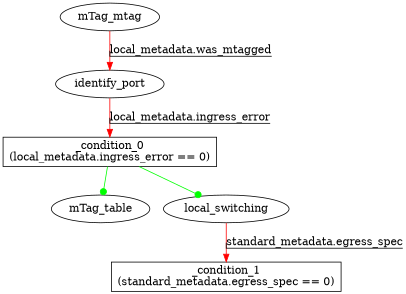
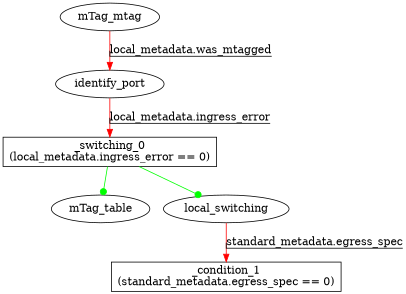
(110, 152) -> (110, 152)
